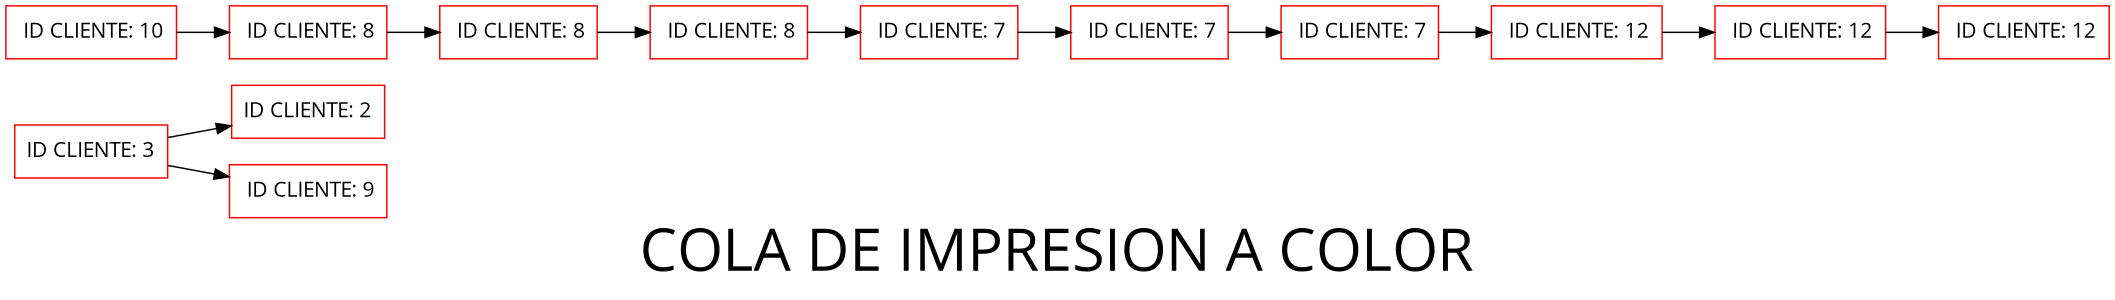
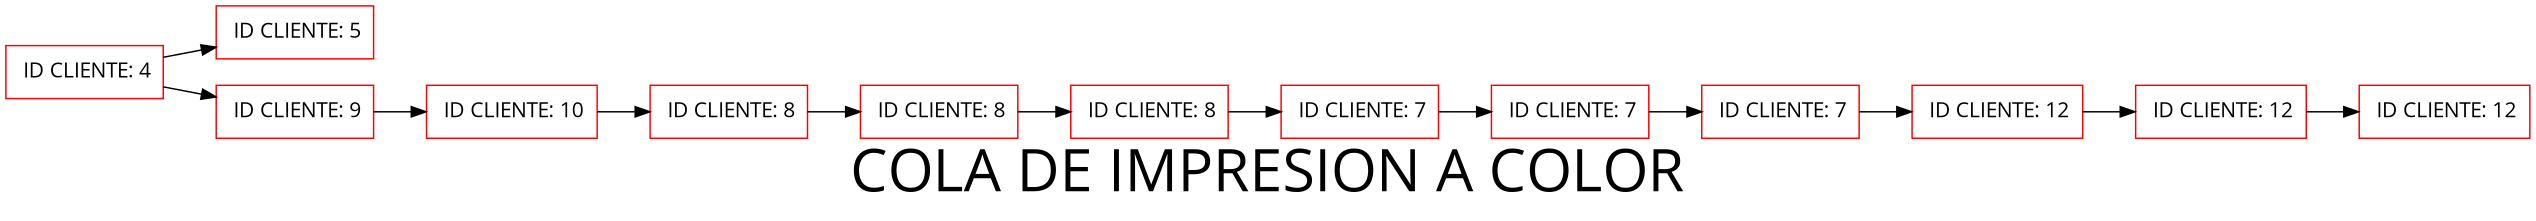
(308, 112) -> (295, 32)
none -> (392, 112)
(91, 151) -> (85, 72)
